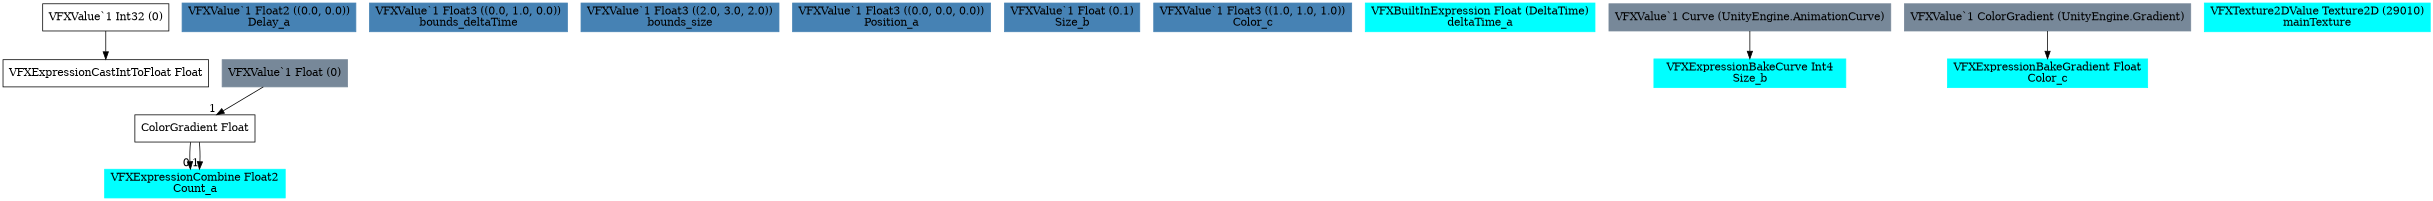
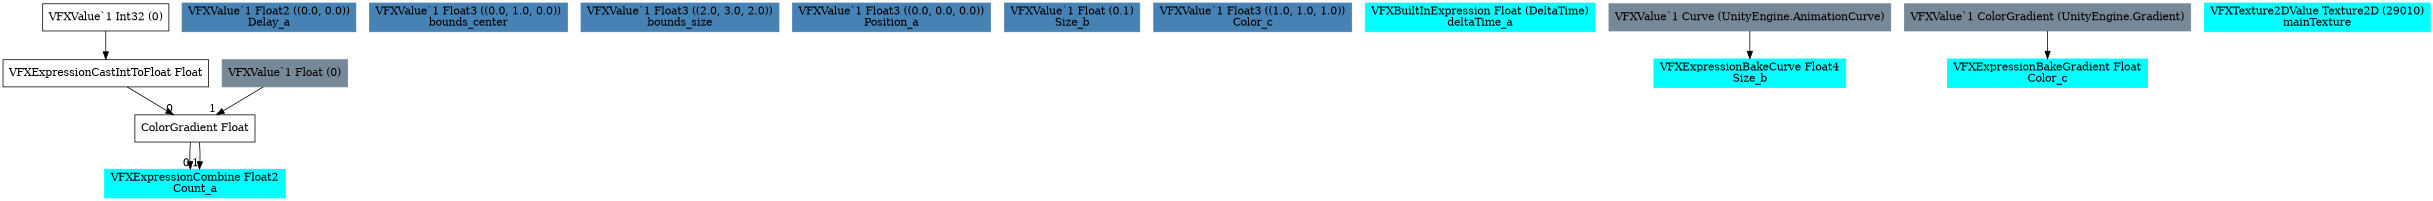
(468, 17) -> (468, 17)
(1750, 73) -> (1750, 73)
none -> (147, 99)
